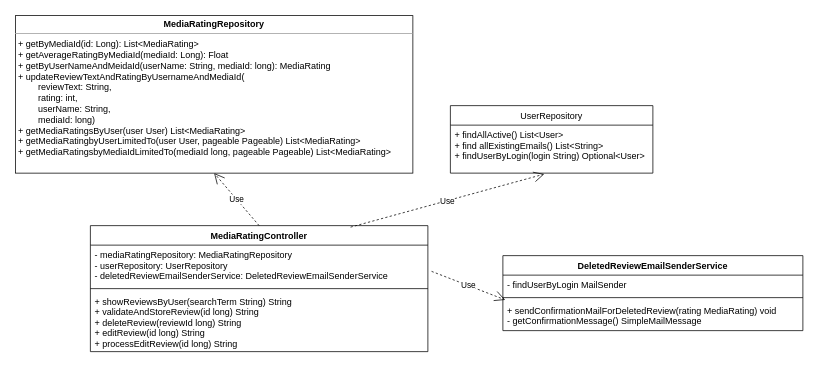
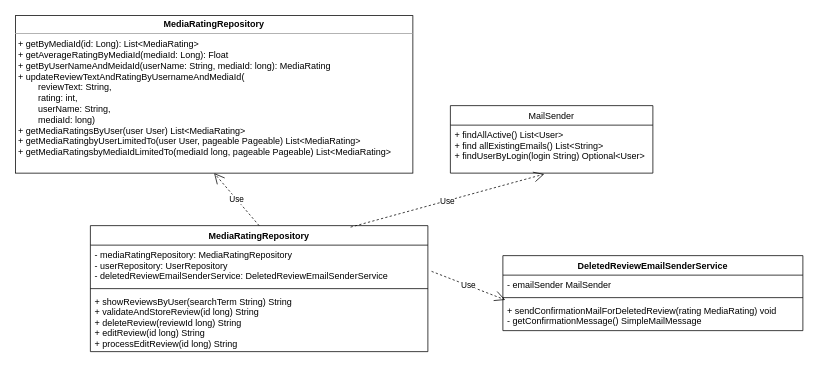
(551, 116) -> (551, 116)
(259, 236) -> (259, 236)
(571, 285) -> (560, 285)
